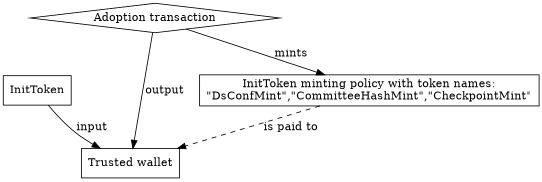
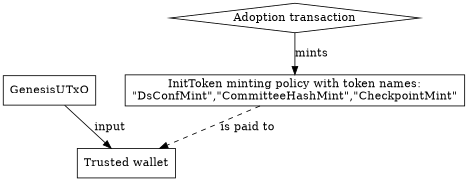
(143, 86) -> none
(37, 90) -> (49, 90)
